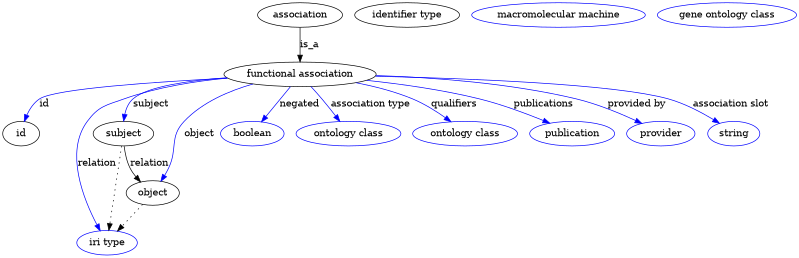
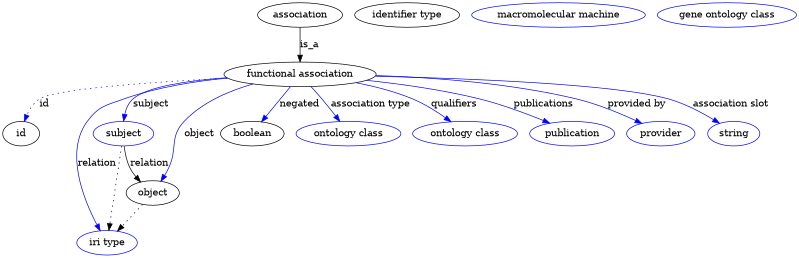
(122, 85) -> (122, 85)
(123, 134) -> (123, 134)
(252, 134) -> (252, 134)
